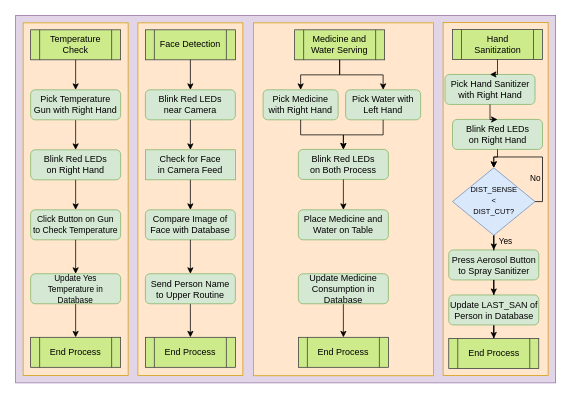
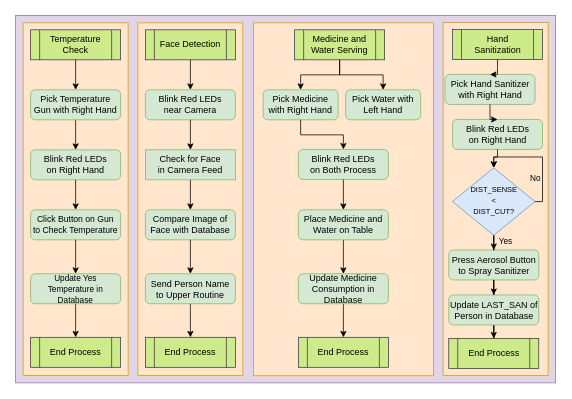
(372, 135) -> none
none -> (343, 254)
